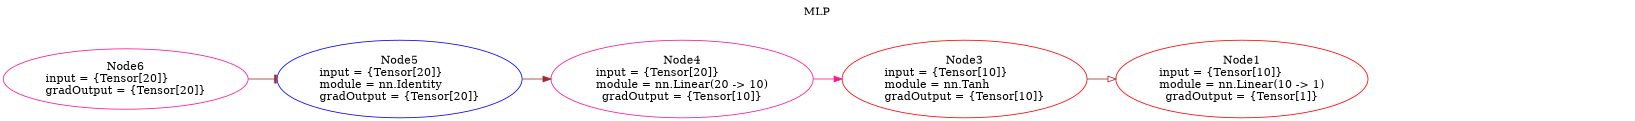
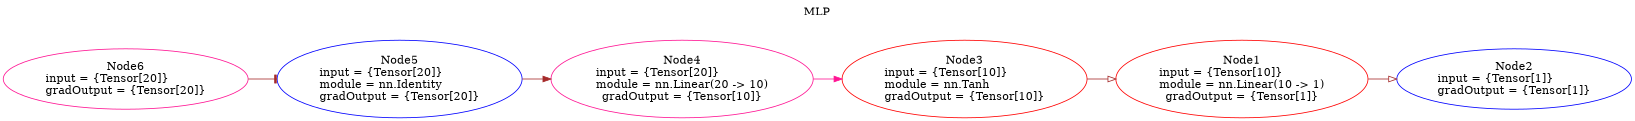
none -> (1514, 79)
